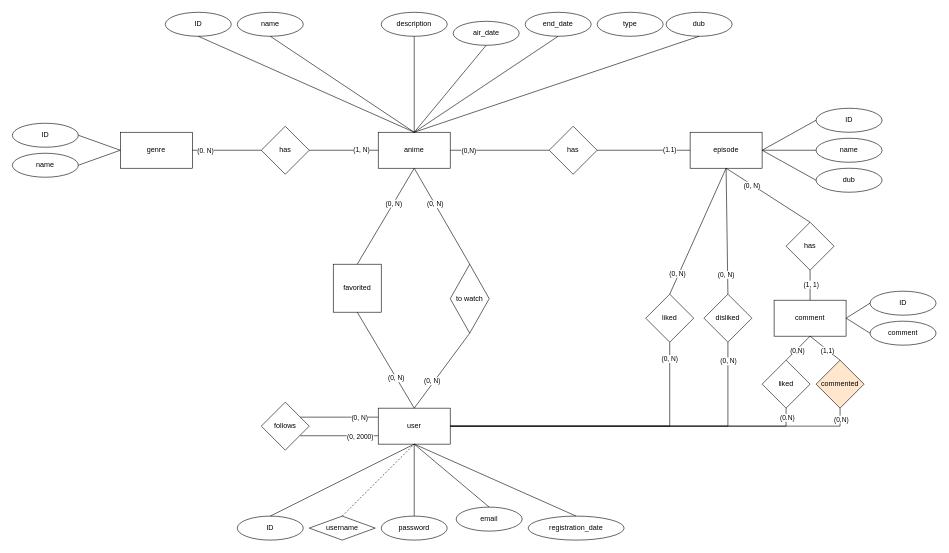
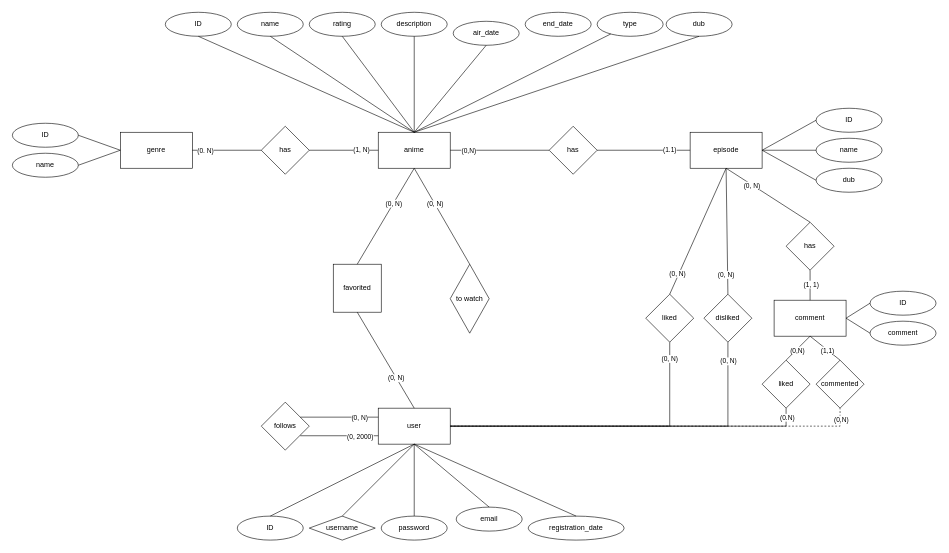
none -> (342, 24)
none -> (377, 83)
(488, 83) -> (517, 81)
(443, 370) -> none
(840, 384) -> (840, 384)
(823, 426) -> (823, 426)
(377, 482) -> (377, 482)
